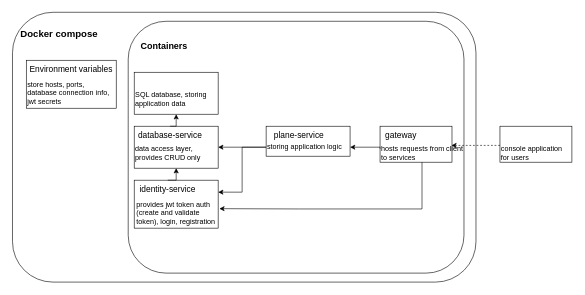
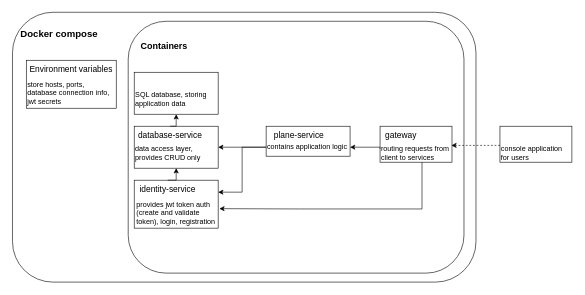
(309, 147) -> (309, 147)
(423, 153) -> (423, 153)
